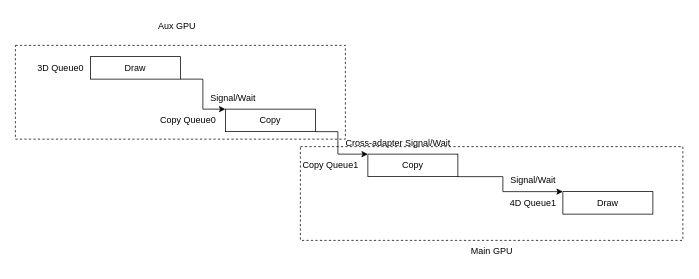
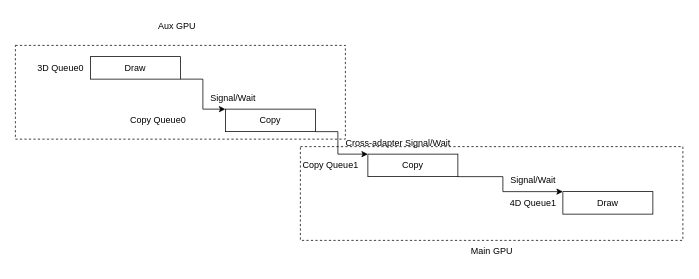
(188, 120) -> (158, 120)
